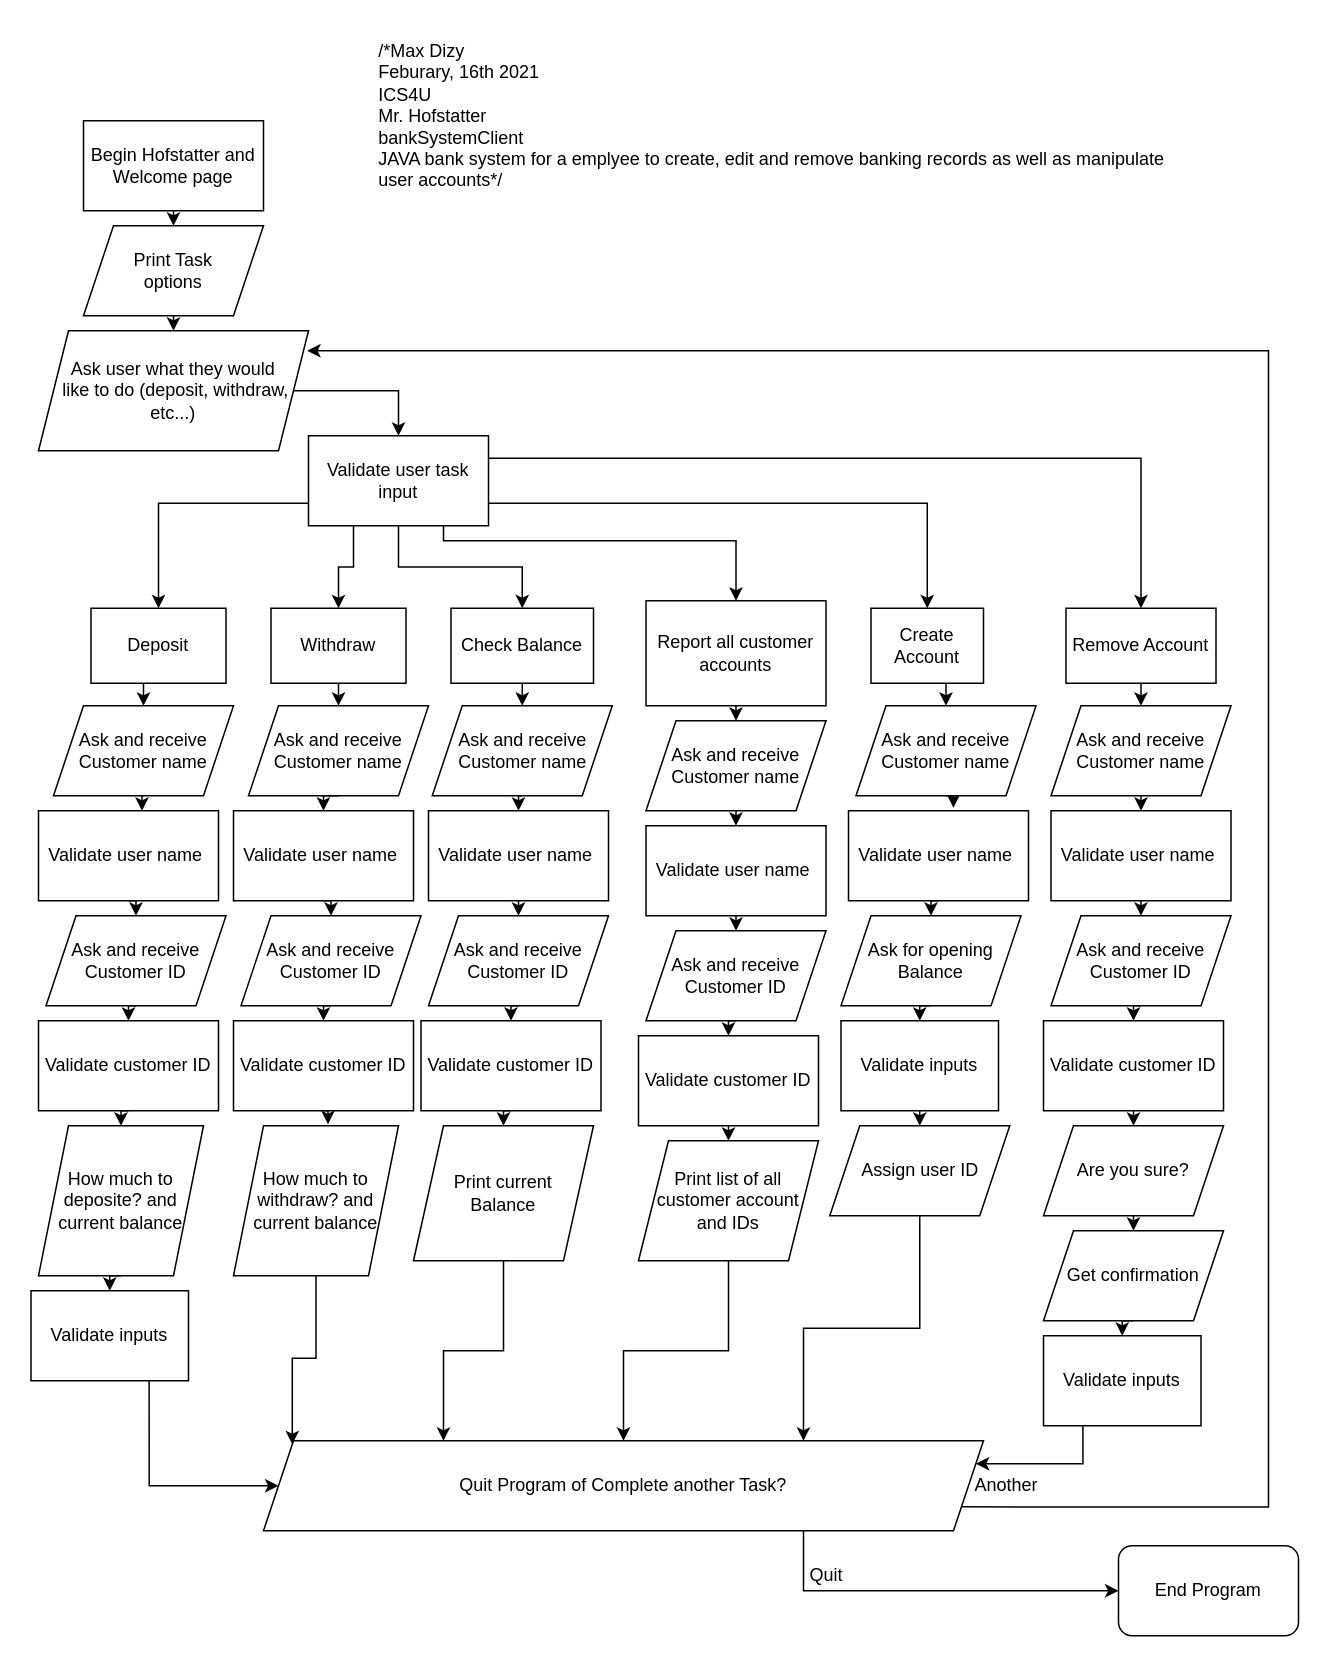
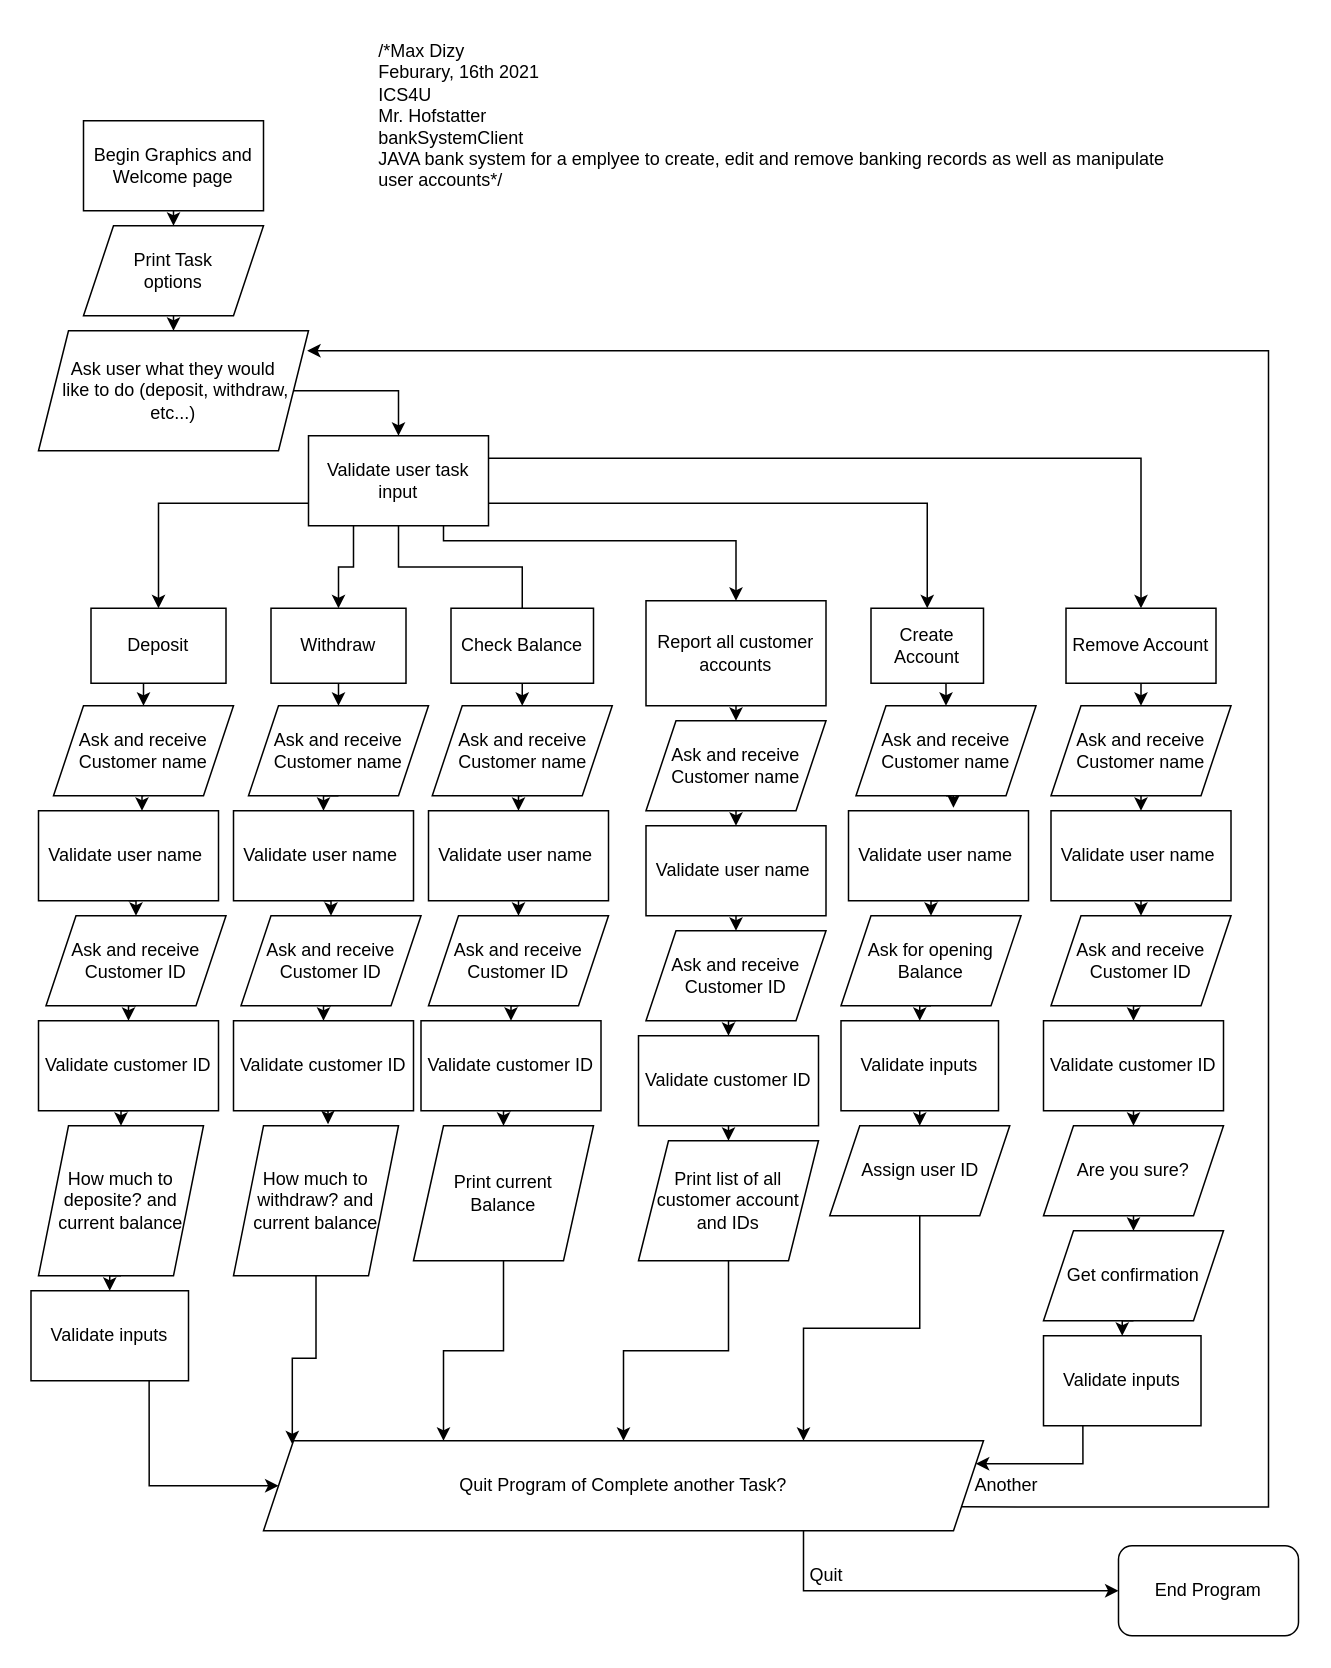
(173, 166) -> (173, 166)
(522, 597) -> (522, 601)
